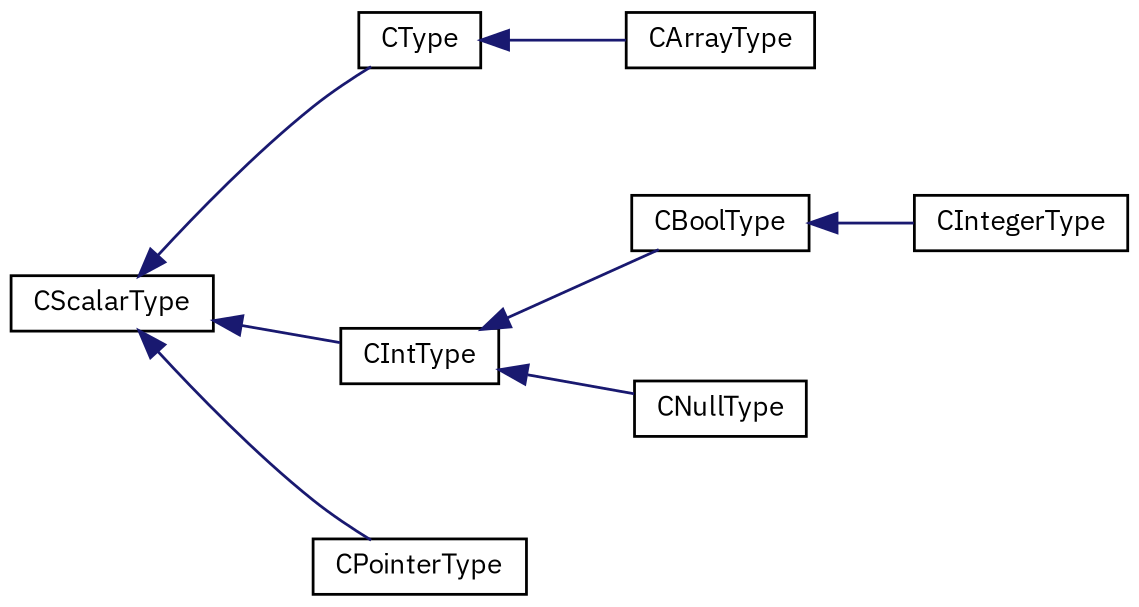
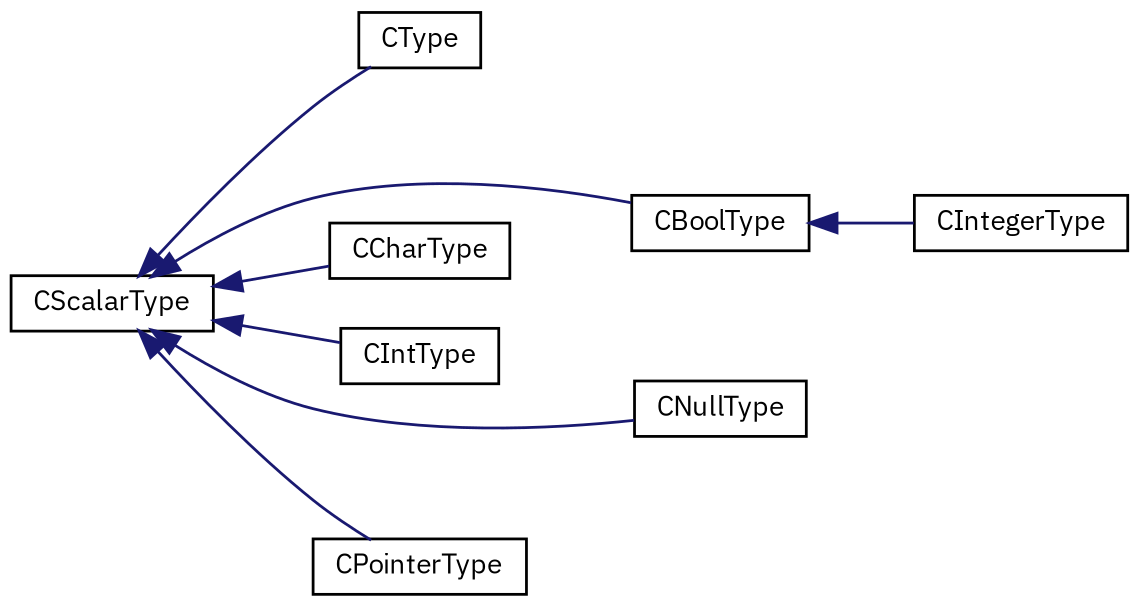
(720, 40) -> none
none -> (420, 251)
(583, 284) -> (396, 185)
(581, 384) -> (397, 423)
